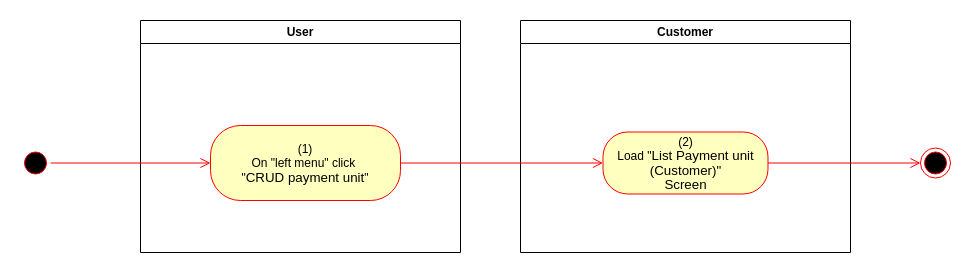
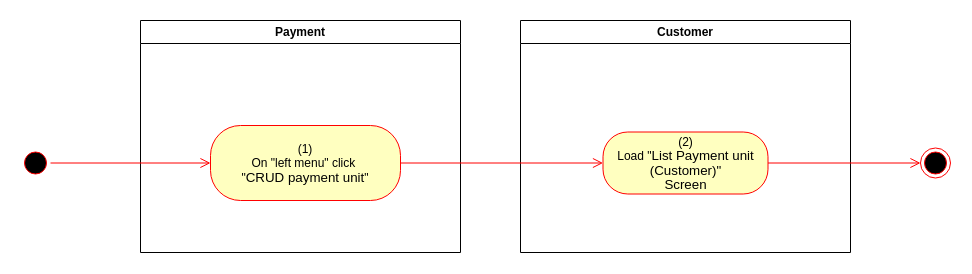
(301, 33) -> (301, 33)
